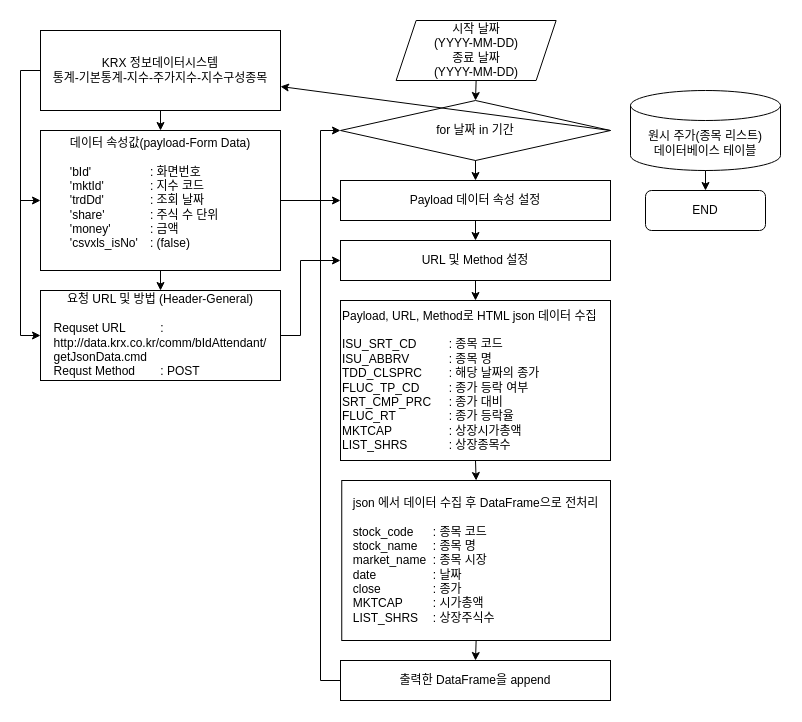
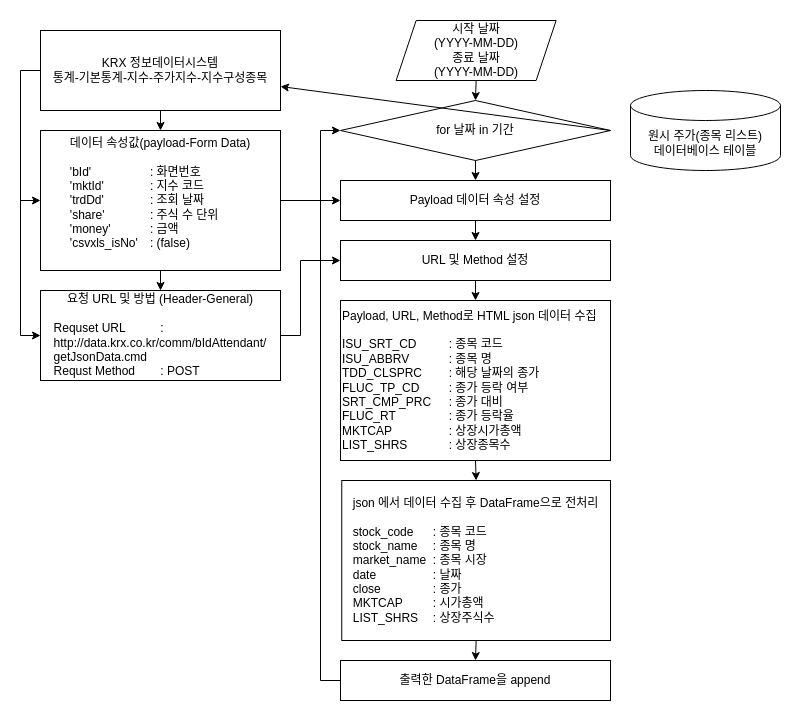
(706, 177) -> none
(706, 211) -> none
